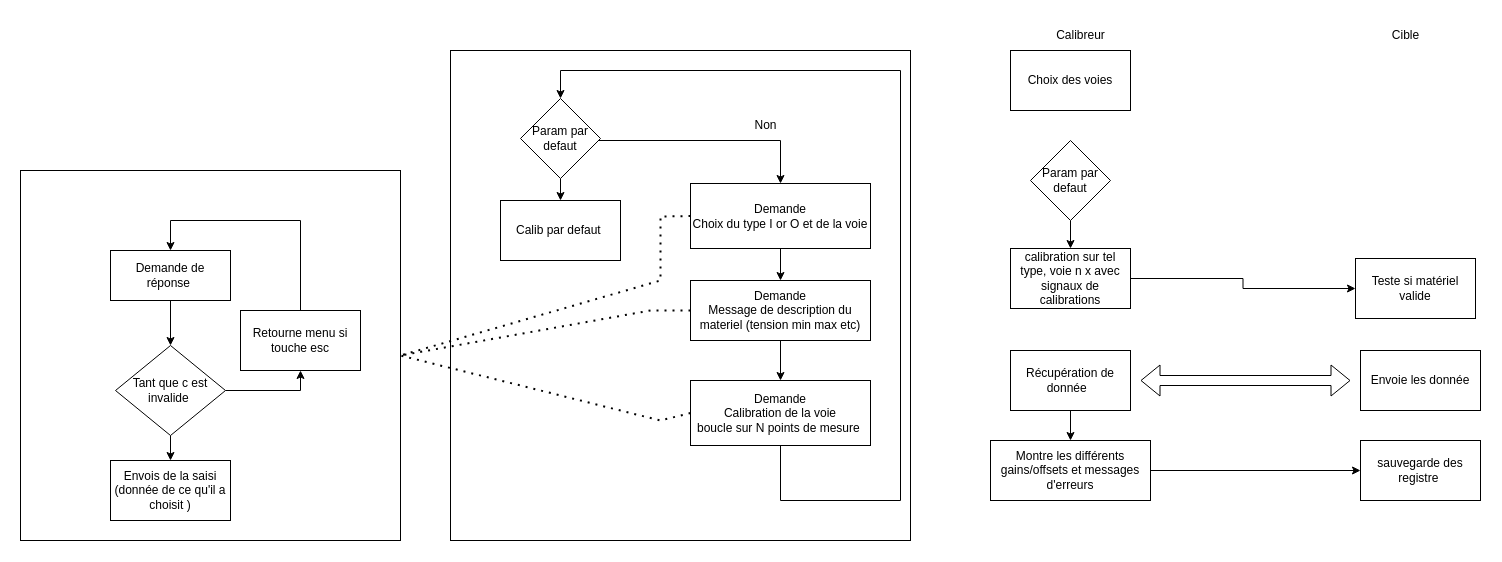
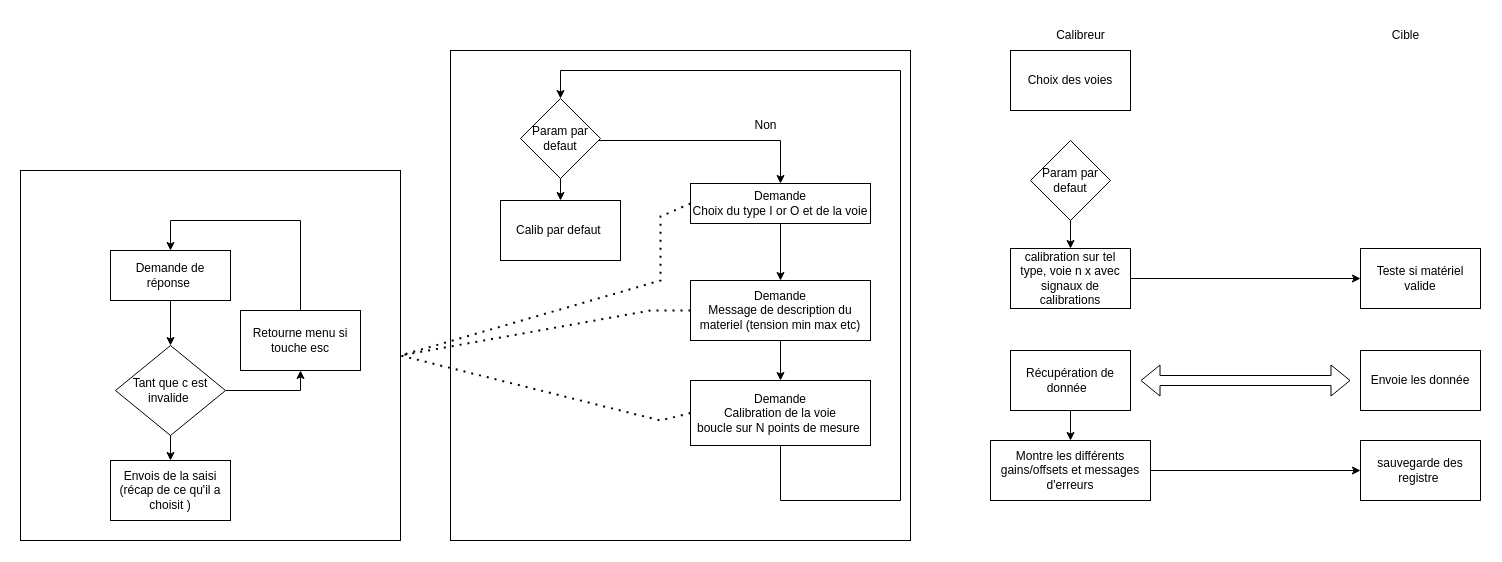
(781, 216) -> (781, 204)
(1416, 289) -> (1421, 279)
(171, 491) -> (171, 491)
